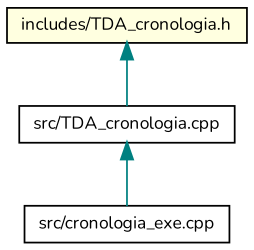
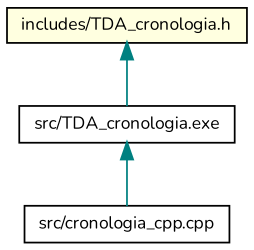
(127, 124) -> (127, 124)
(127, 224) -> (127, 224)
